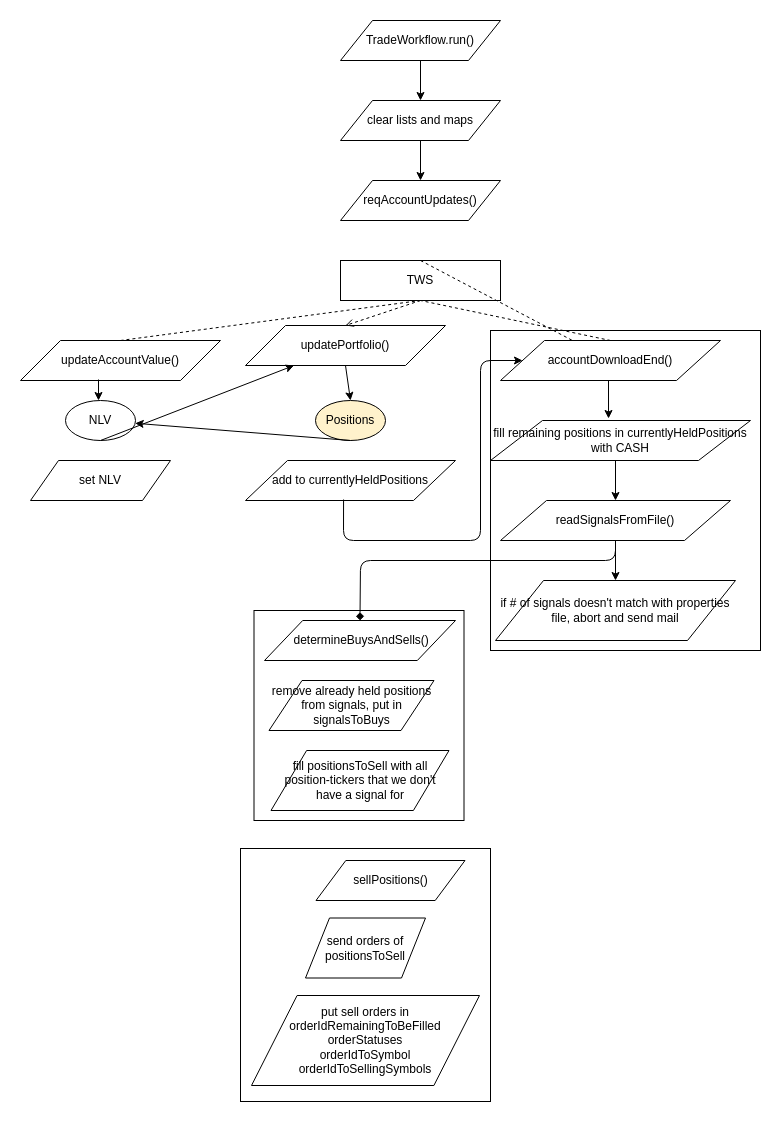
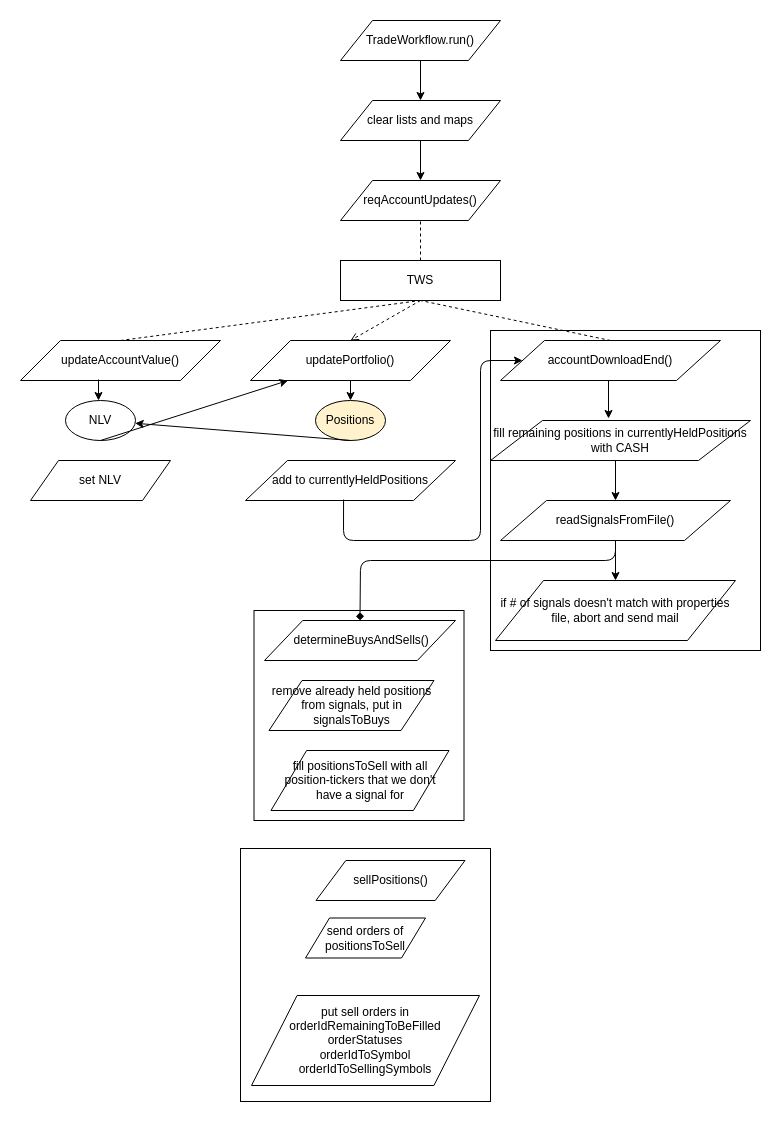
(481, 292) -> (421, 241)
(346, 346) -> (351, 361)
(366, 948) -> (366, 938)
